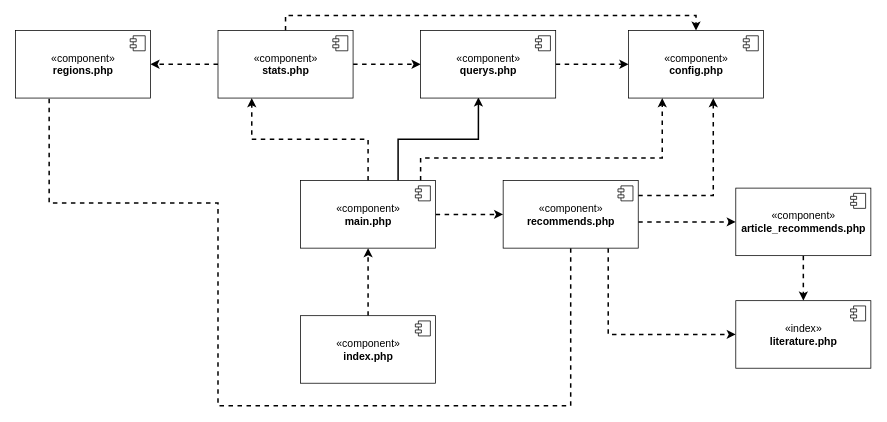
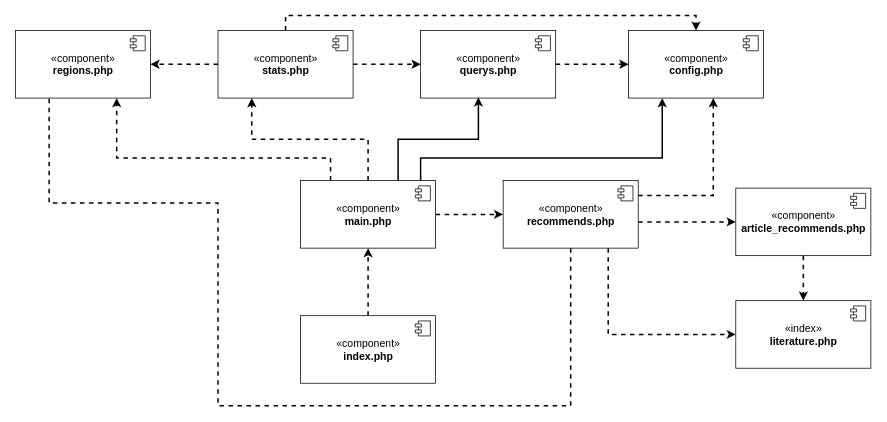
none -> (208, 158)
(558, 158) -> (558, 158)
